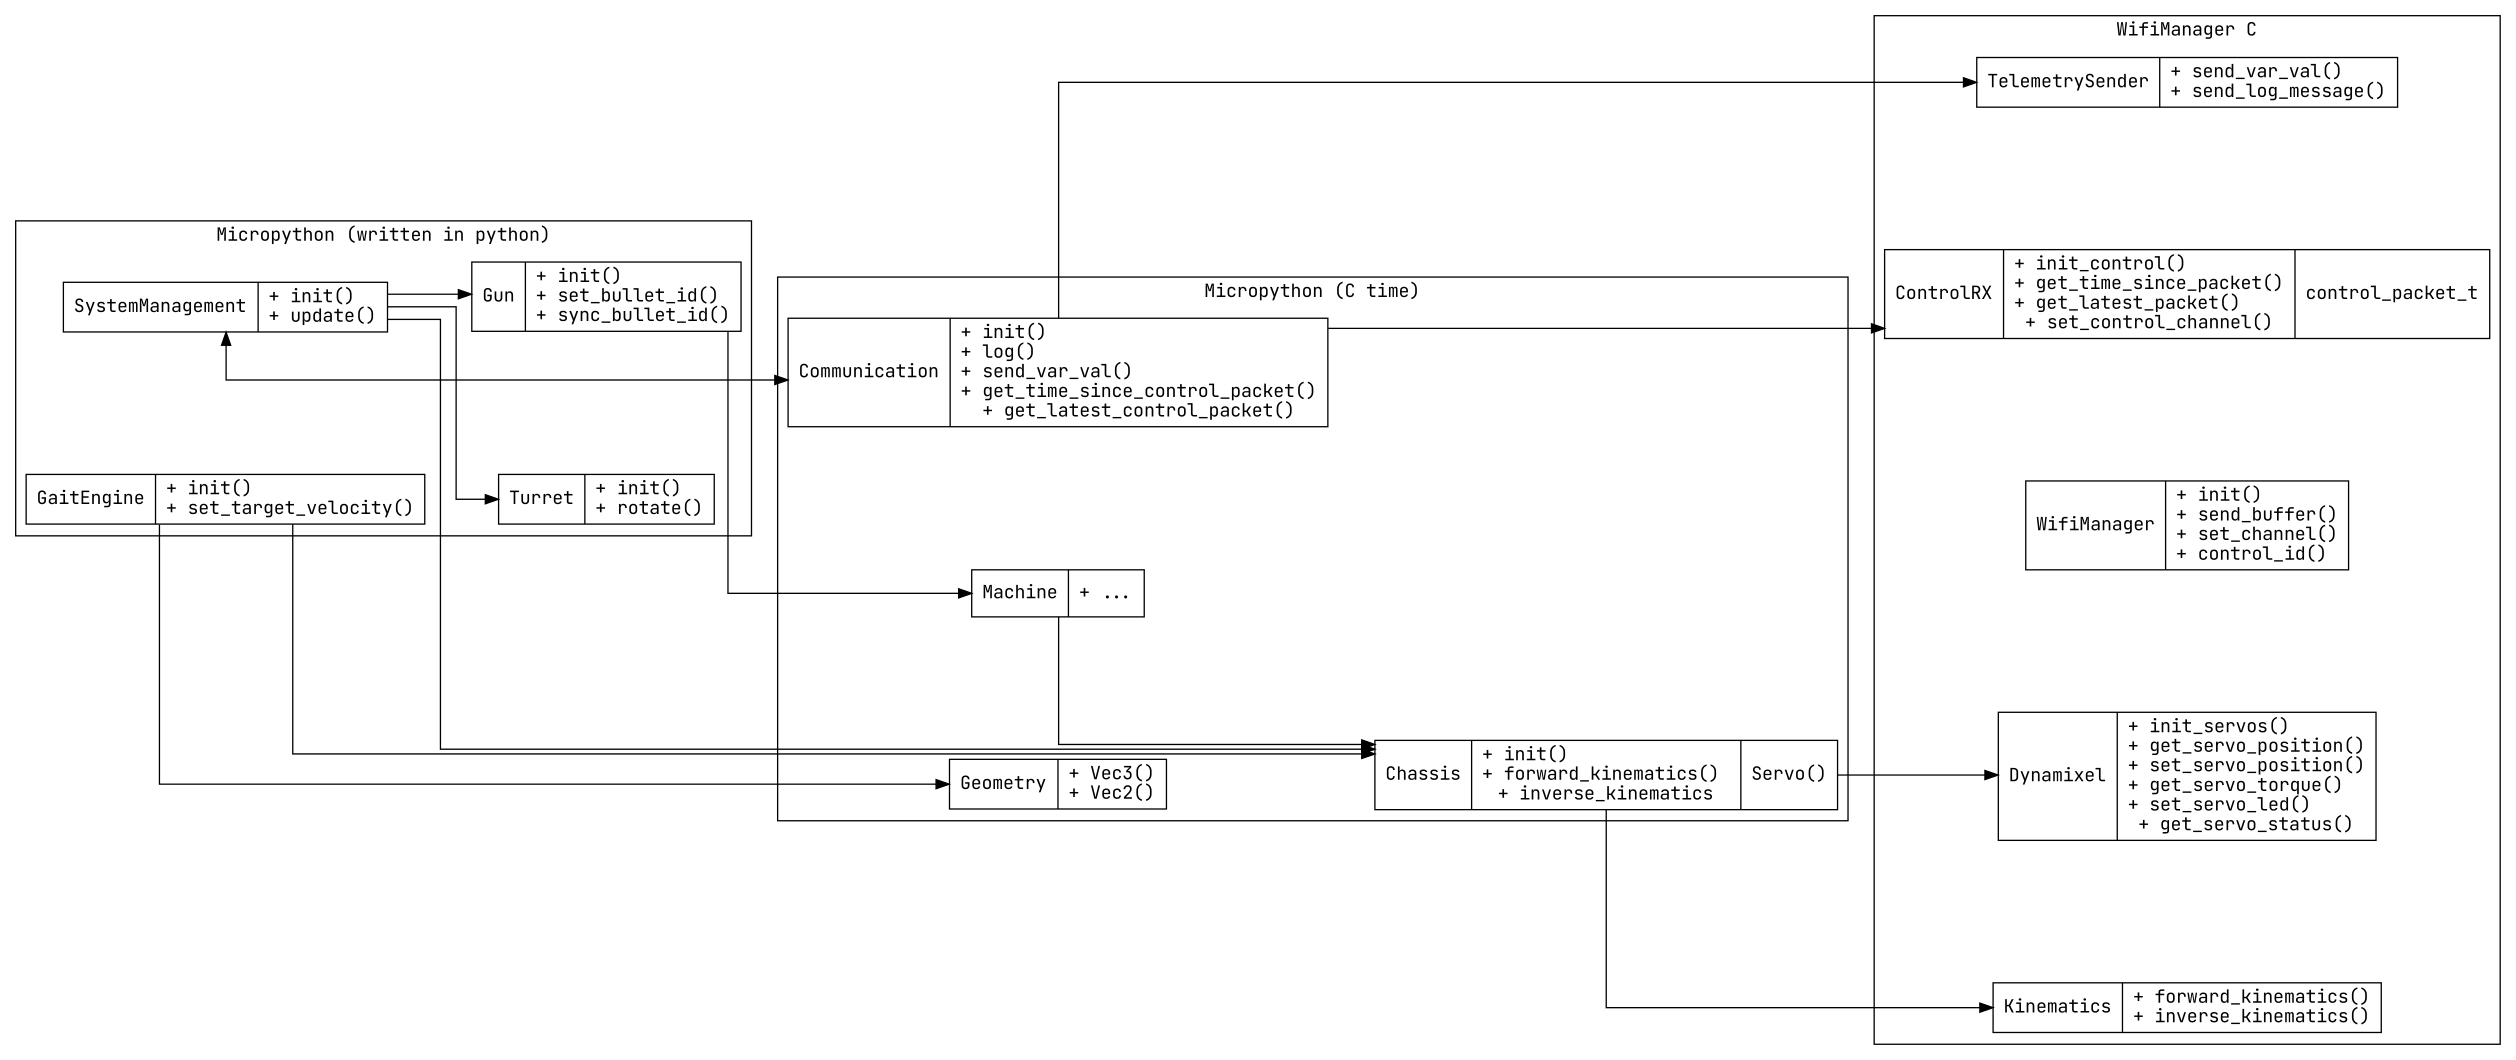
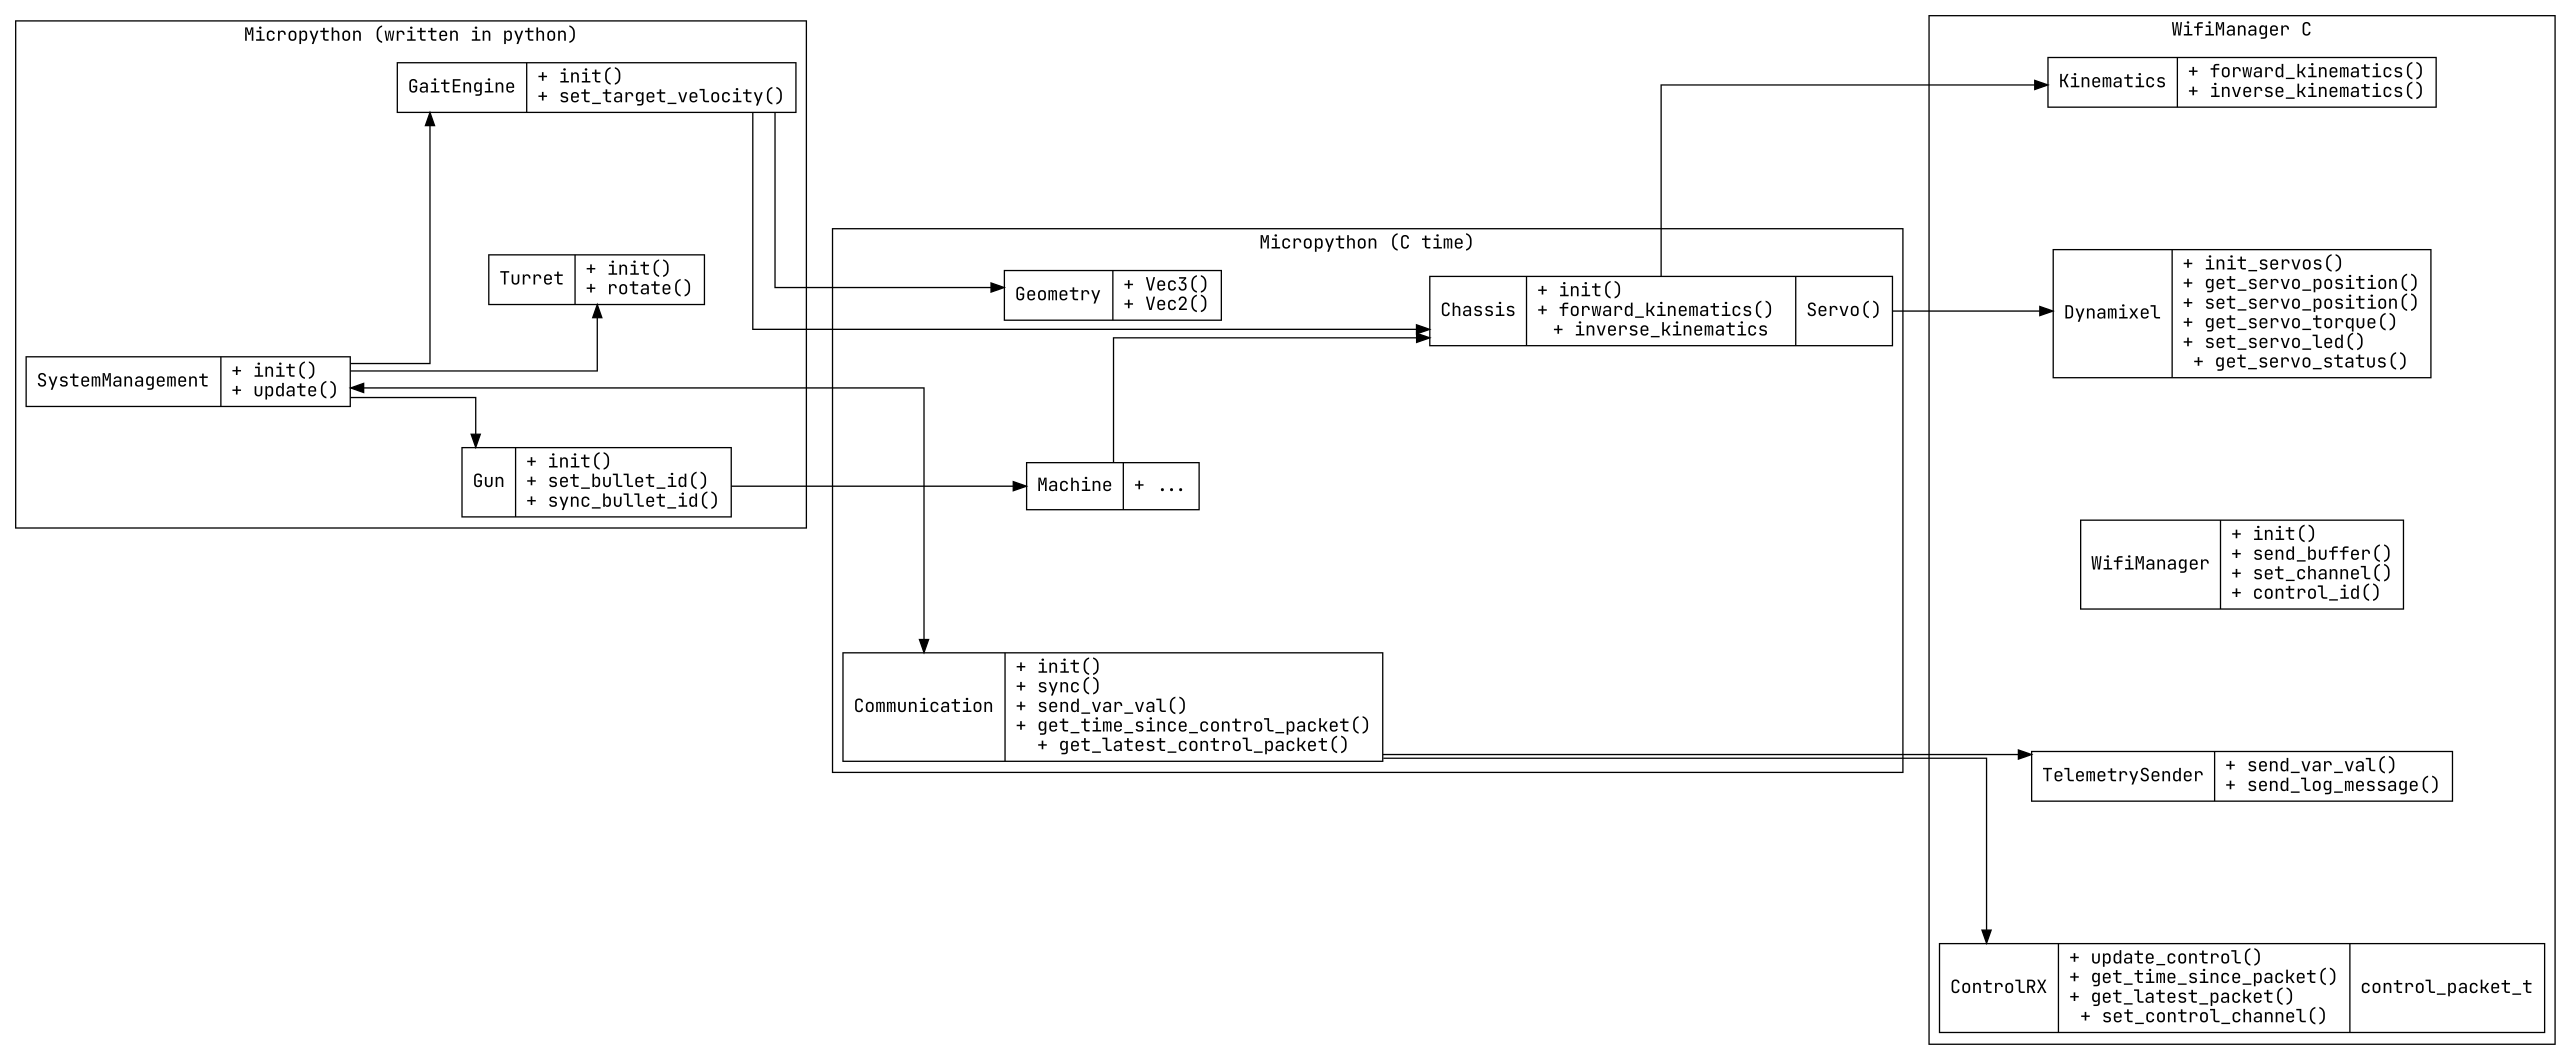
(2101, 264) -> (2166, 958)
(999, 352) -> (1059, 687)
(440, 723) -> (430, 284)
